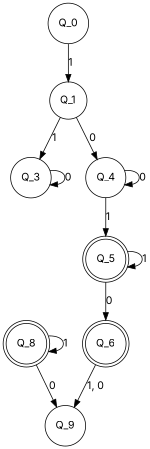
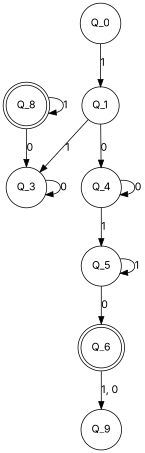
(106, 259) -> (101, 266)
(45, 383) -> (26, 144)
